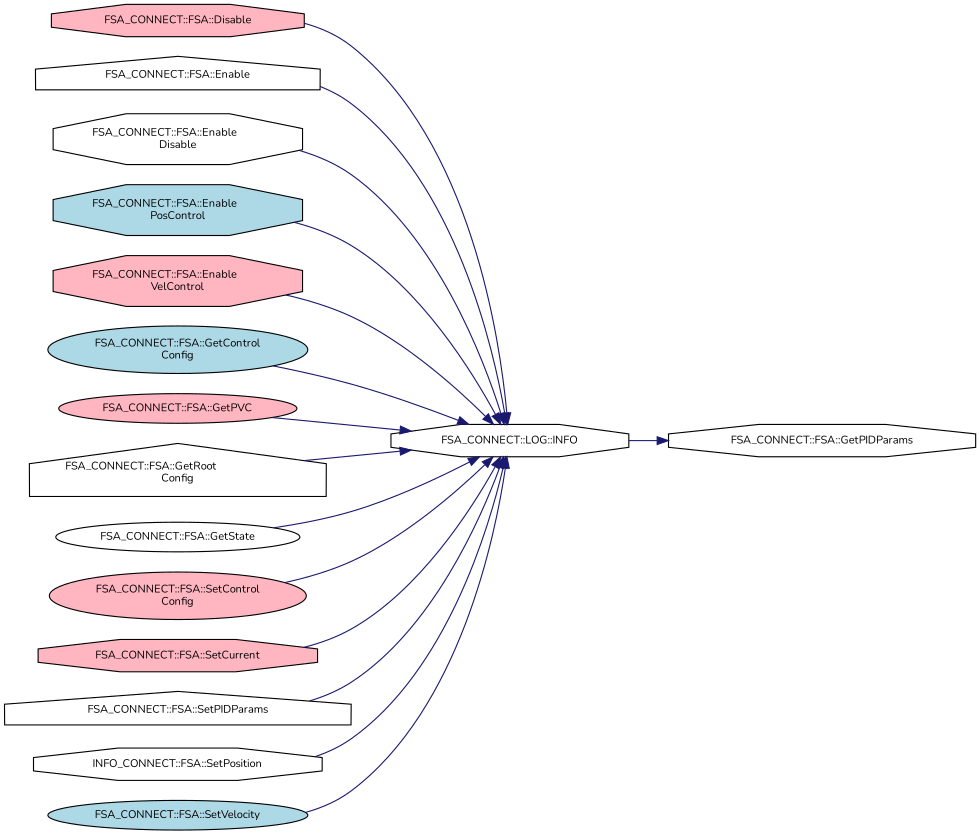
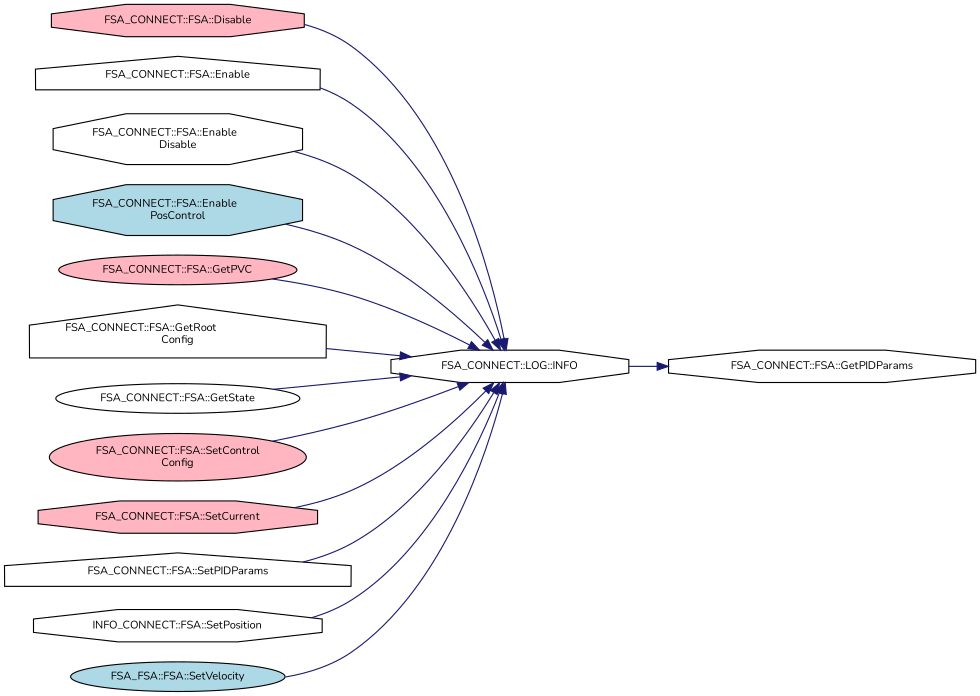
(178, 281) -> none
(178, 350) -> none
(178, 815) -> (178, 677)
